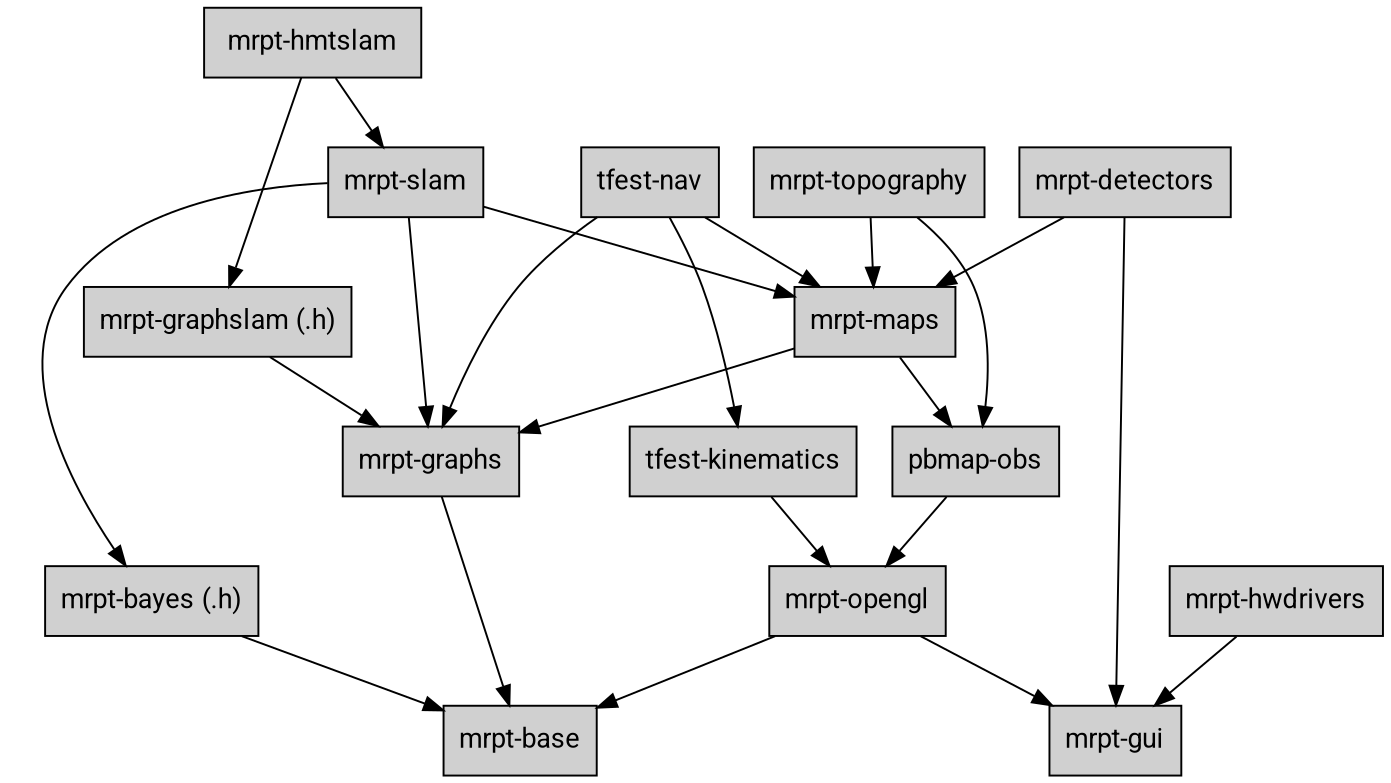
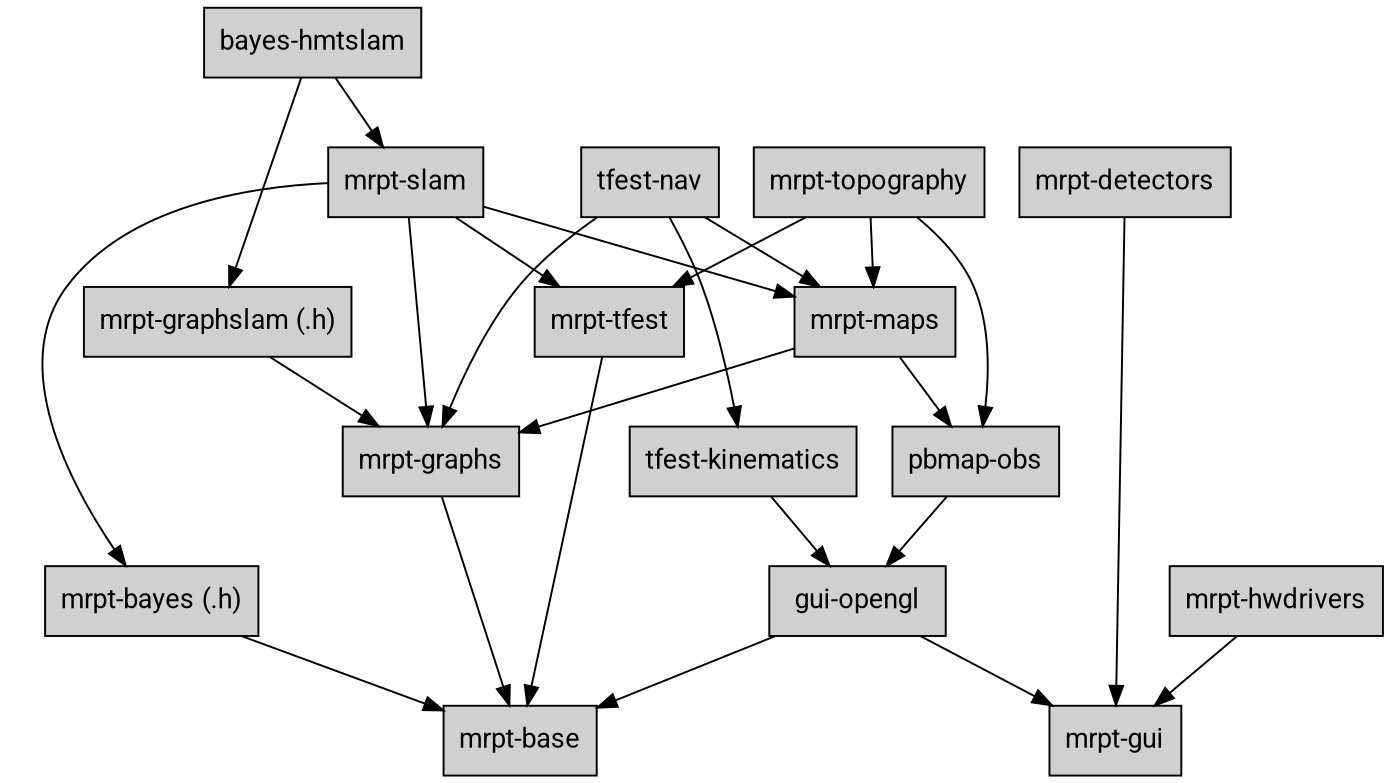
(313, 43) -> (313, 43)
(1009, 247) -> none
none -> (609, 322)
(858, 601) -> (858, 601)
